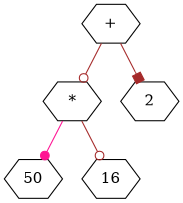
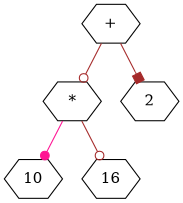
(33, 179) -> (33, 179)
